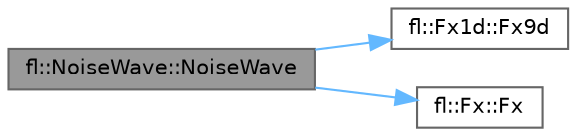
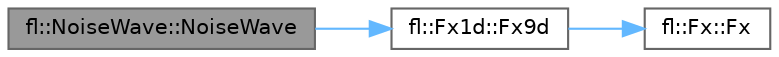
(355, 93) -> (595, 29)
